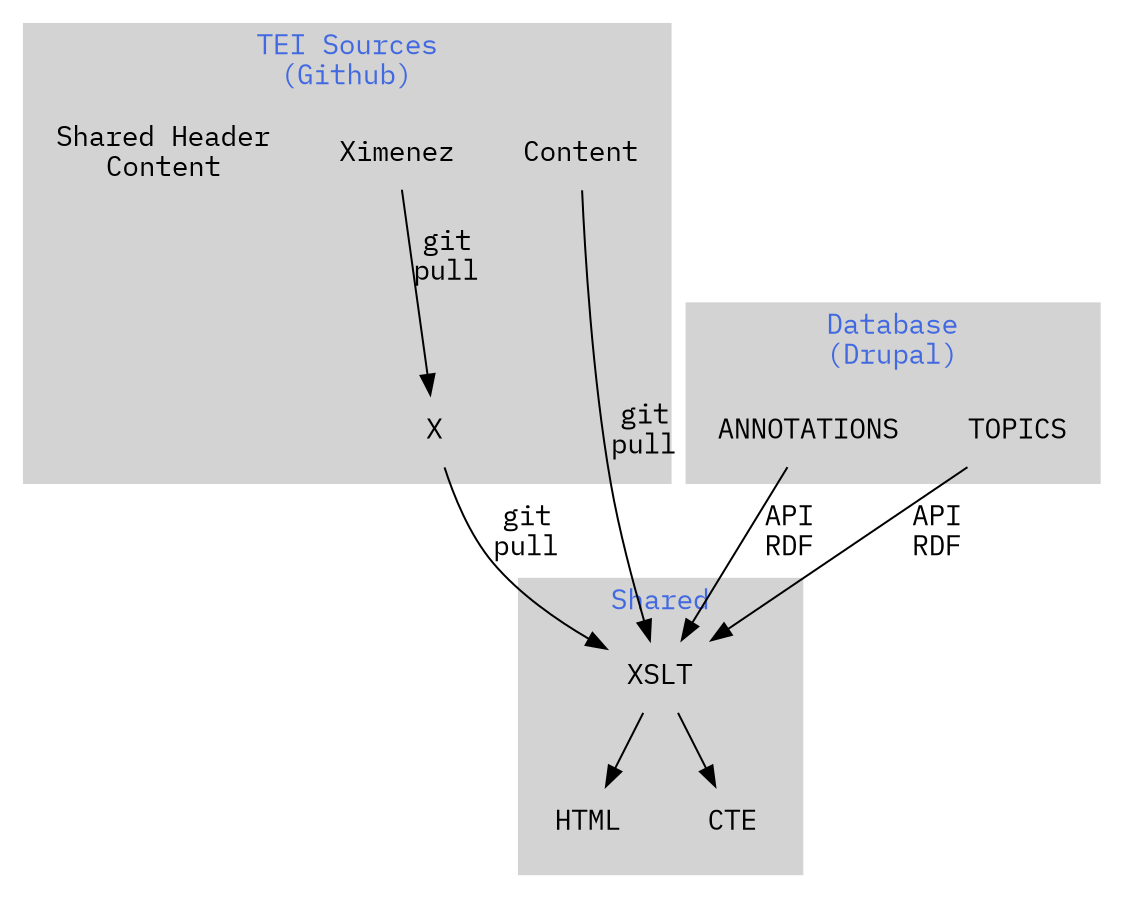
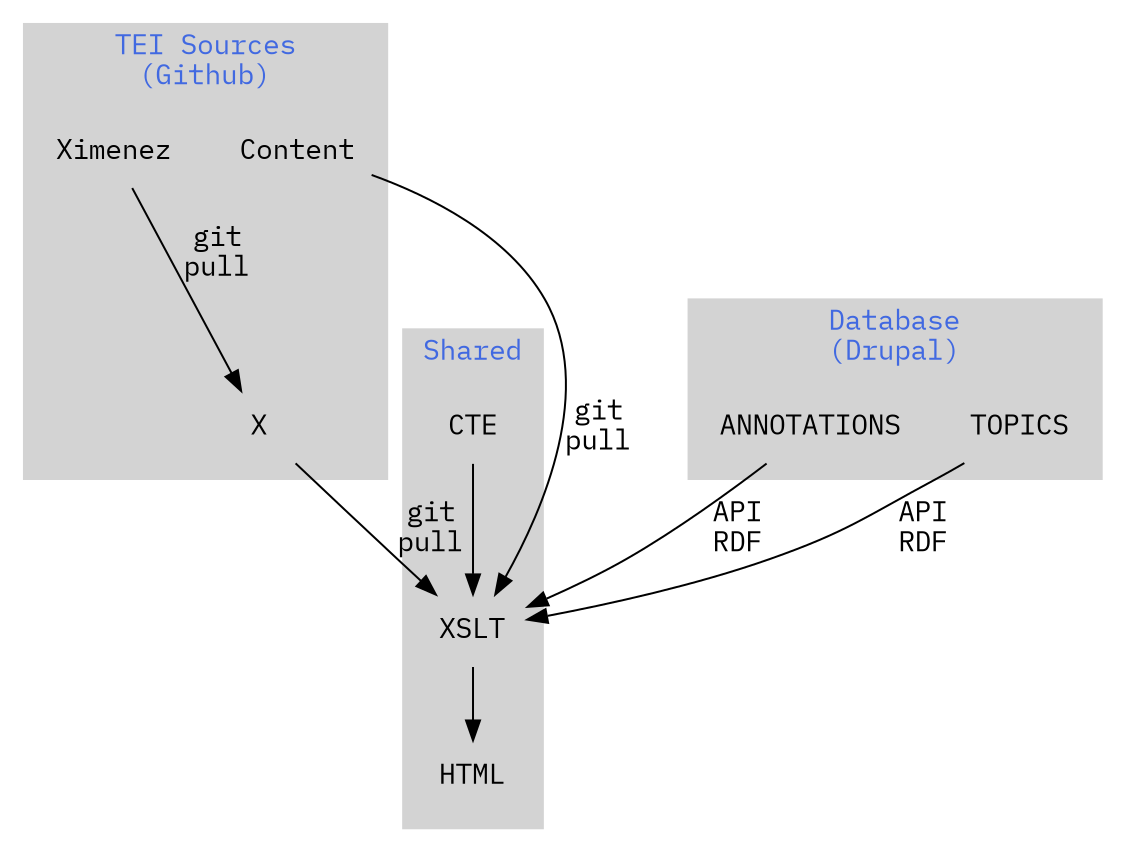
(164, 154) -> none
(692, 740) -> (473, 519)
